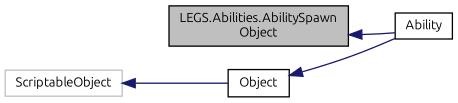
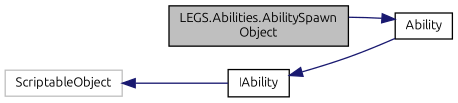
(378, 34) -> (365, 18)
(259, 83) -> (259, 83)
